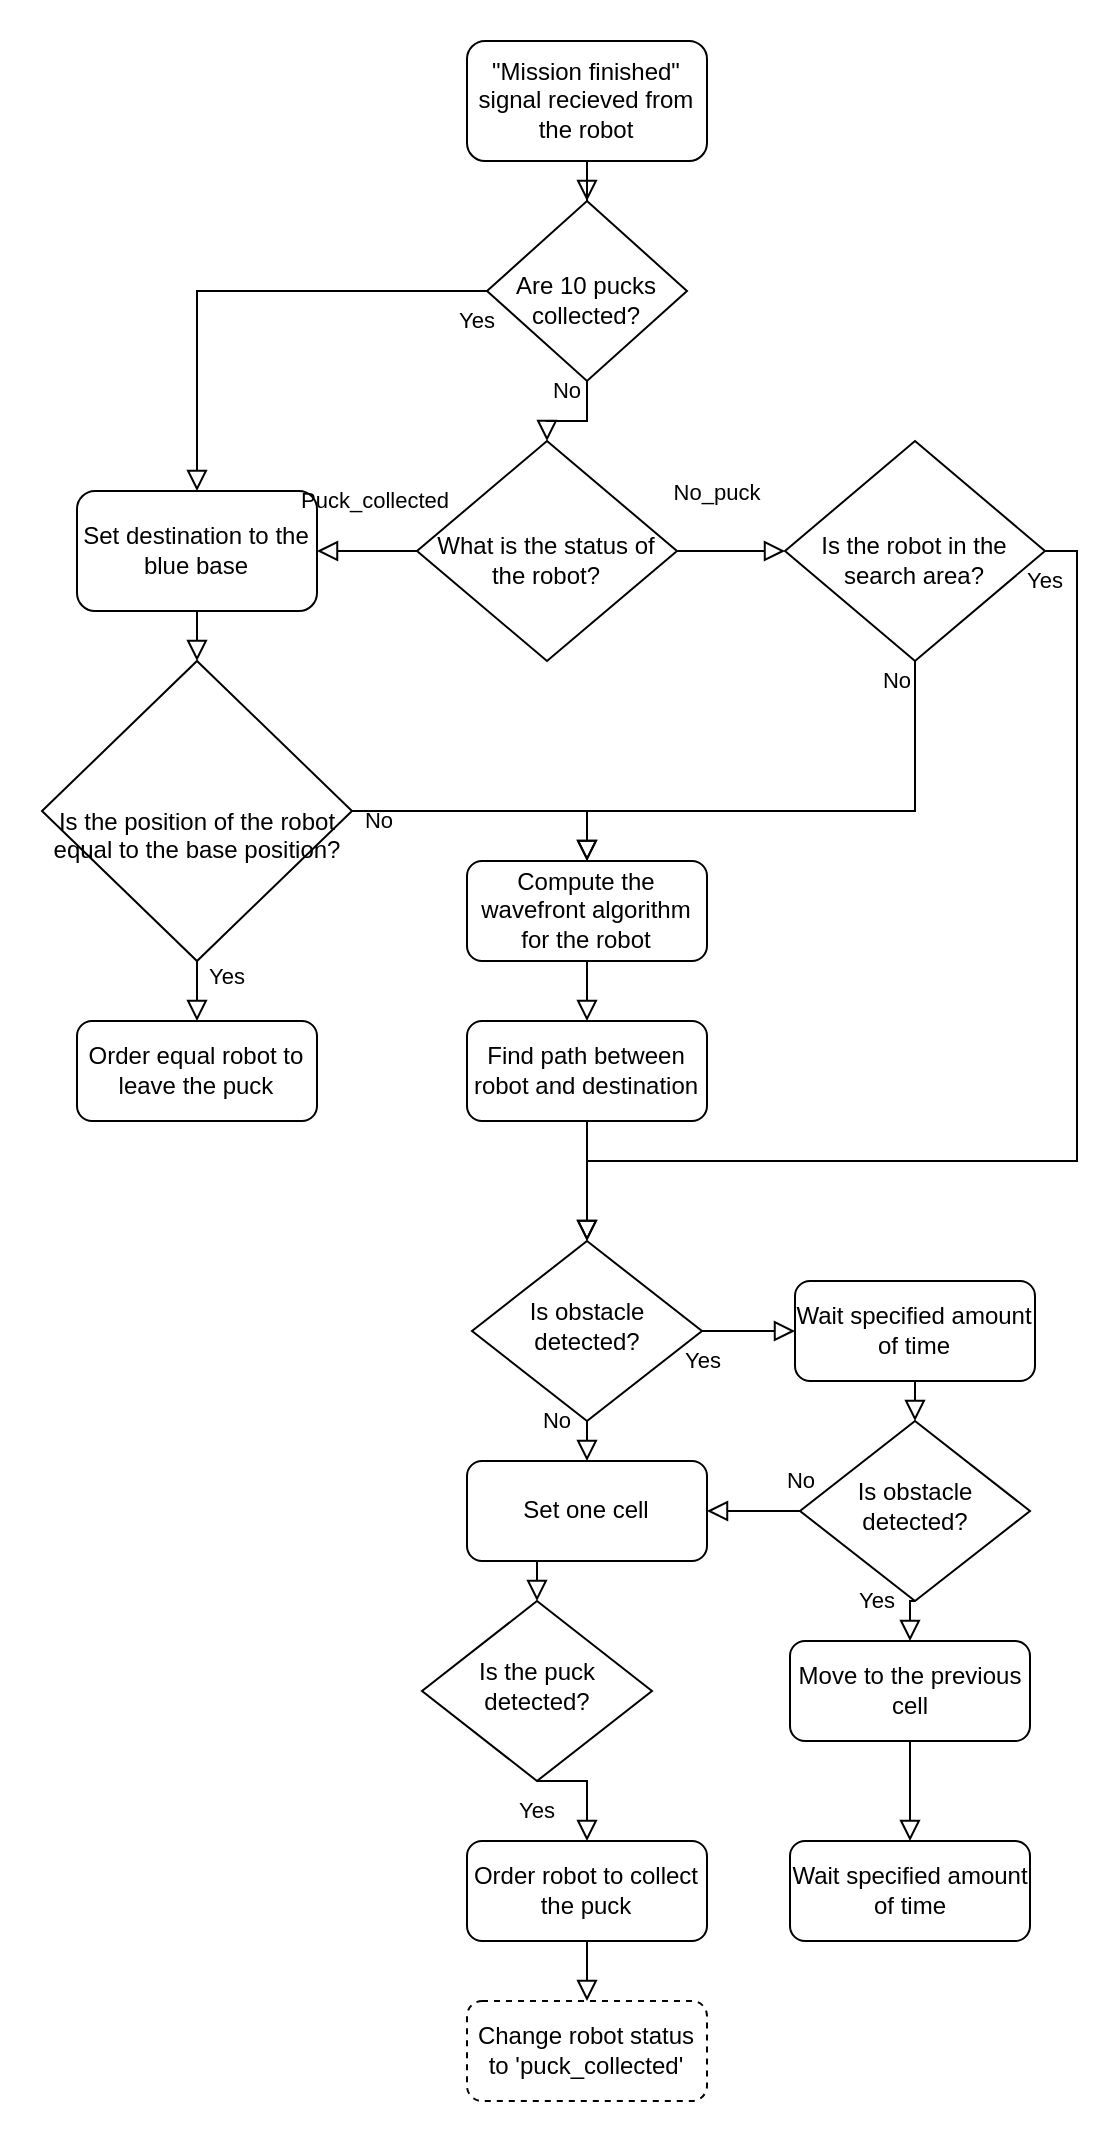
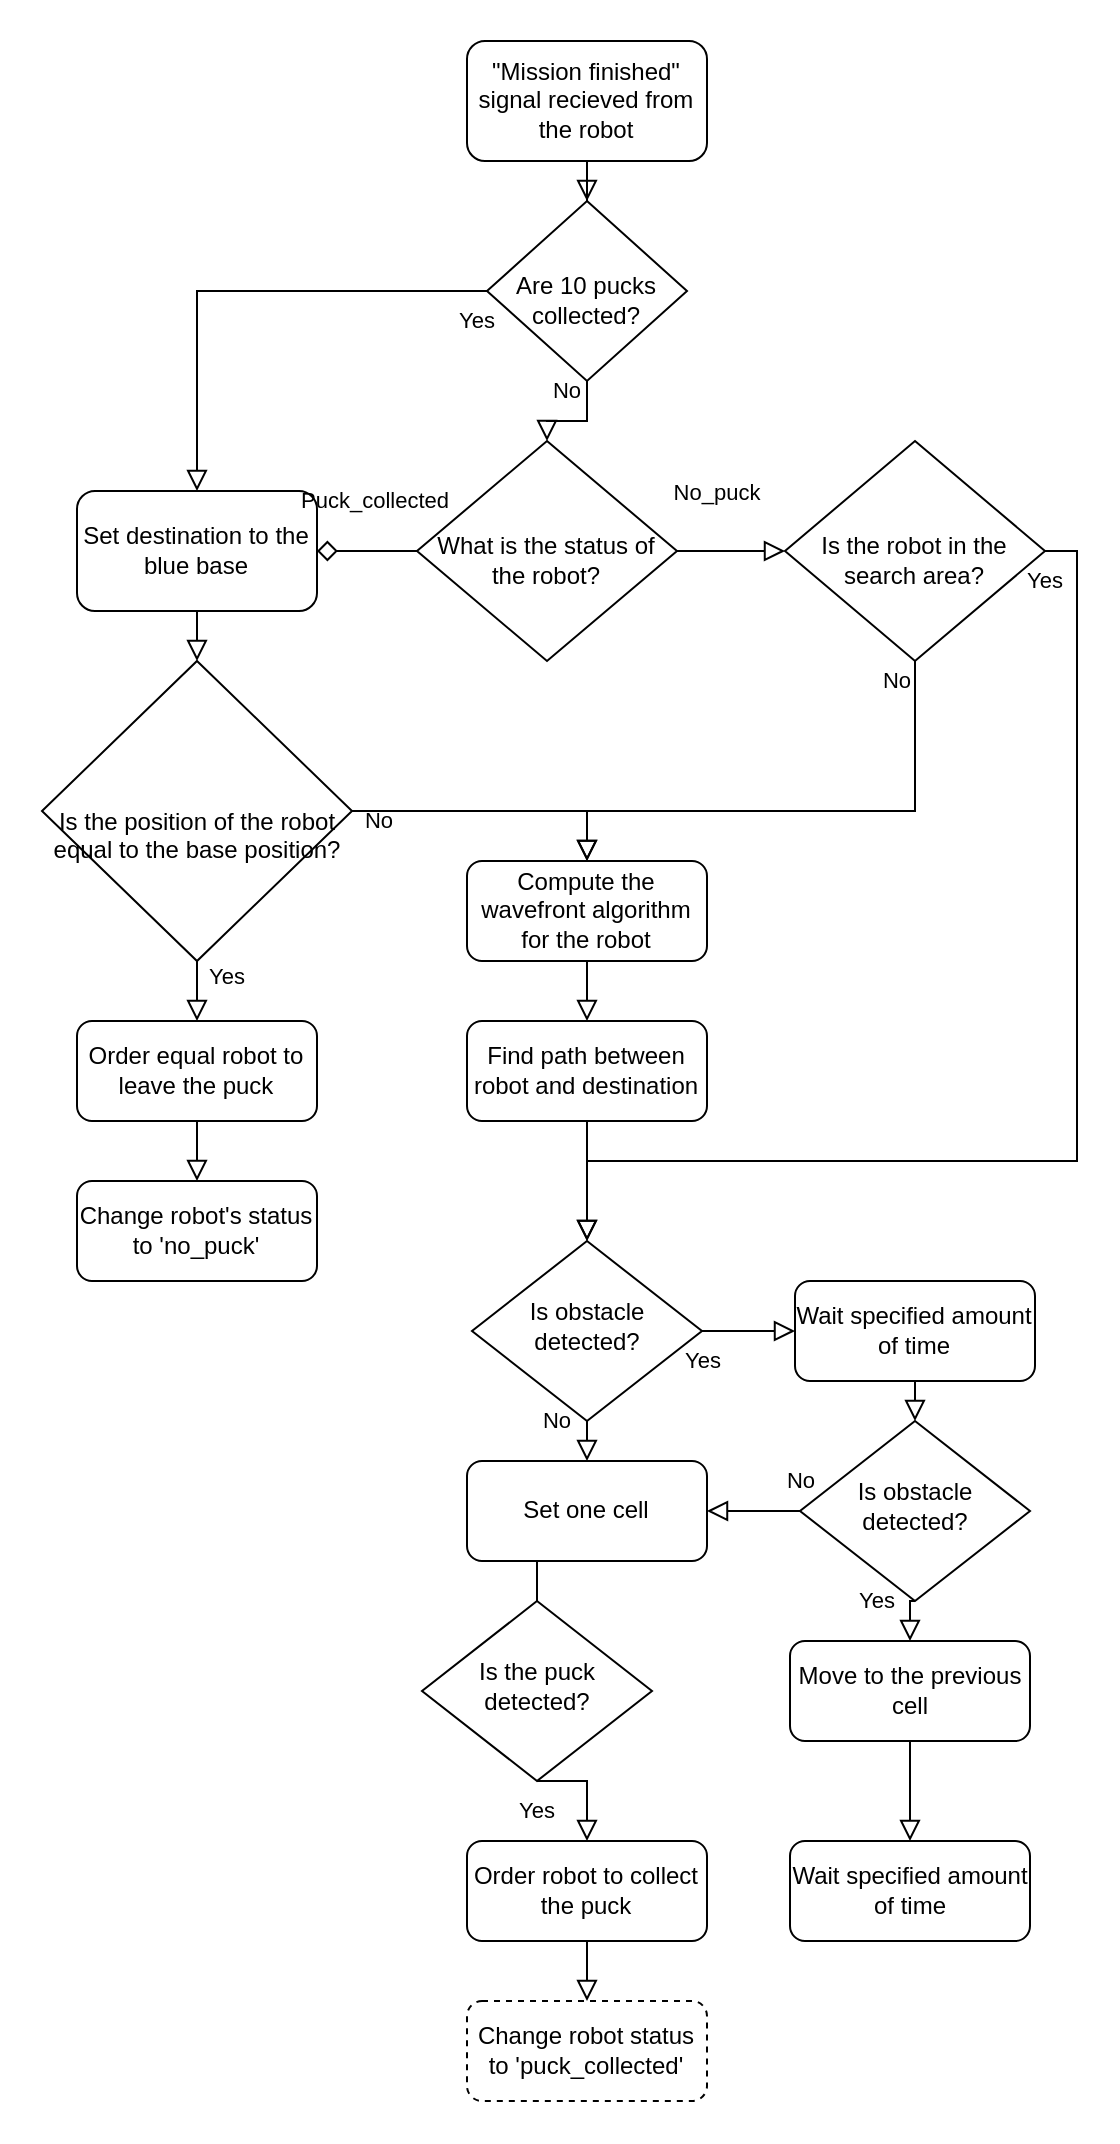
(338, 551) -> (338, 551)
none -> (197, 1140)
none -> (197, 1231)
(537, 1579) -> (537, 1588)
